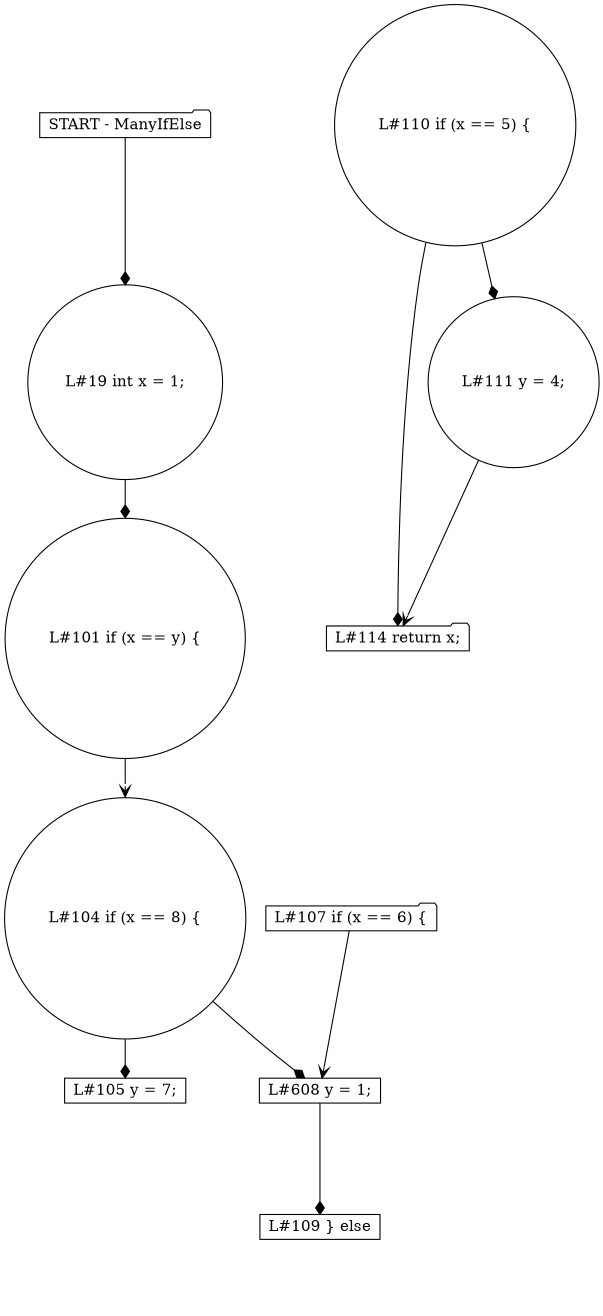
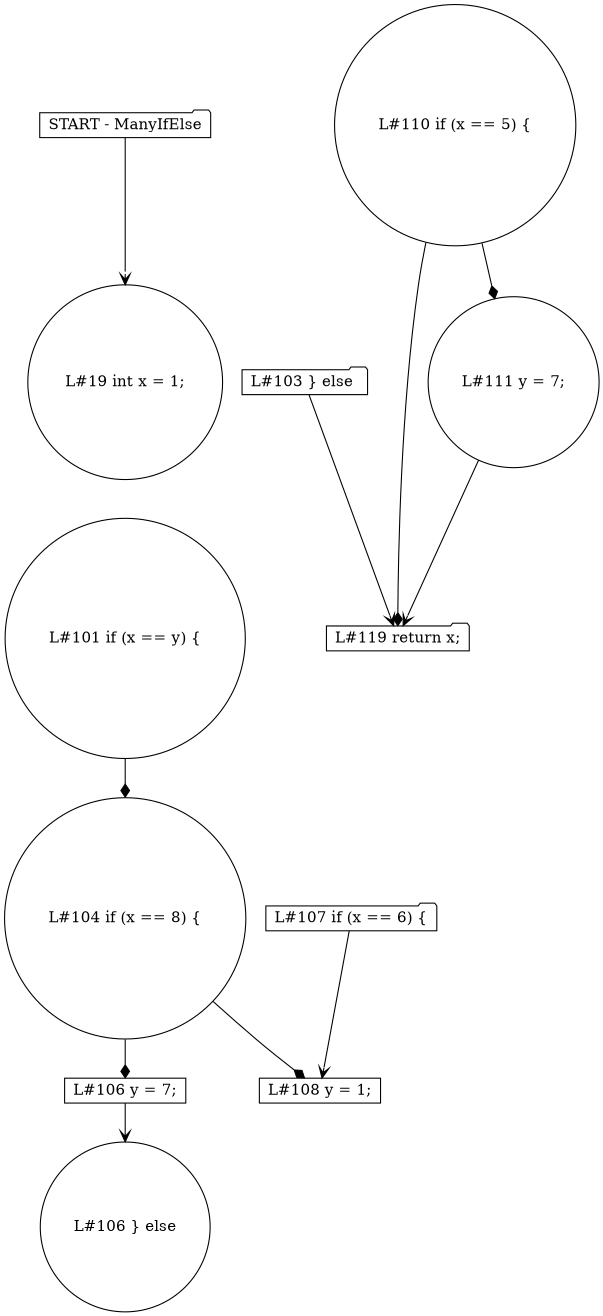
(125, 205) -> (125, 205)
none -> (305, 382)
(514, 382) -> (514, 382)
(125, 492) -> none
(398, 638) -> (398, 638)
(125, 771) -> (125, 771)
(125, 1091) -> (125, 1091)
(320, 1091) -> (320, 1091)
none -> (125, 1227)
(320, 1227) -> none
